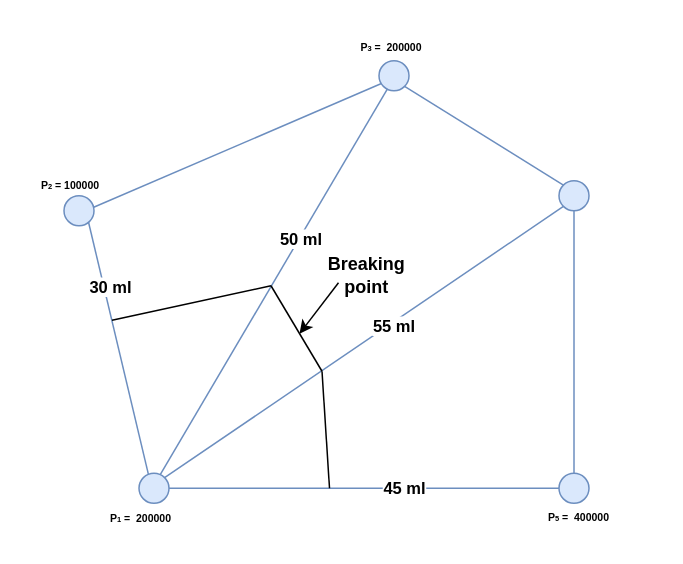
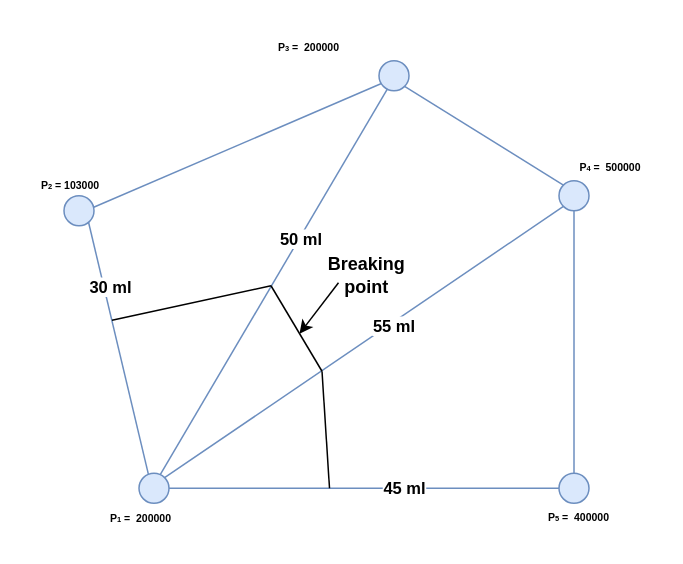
(392, 46) -> (309, 46)
none -> (611, 166)
(71, 184) -> (71, 184)
